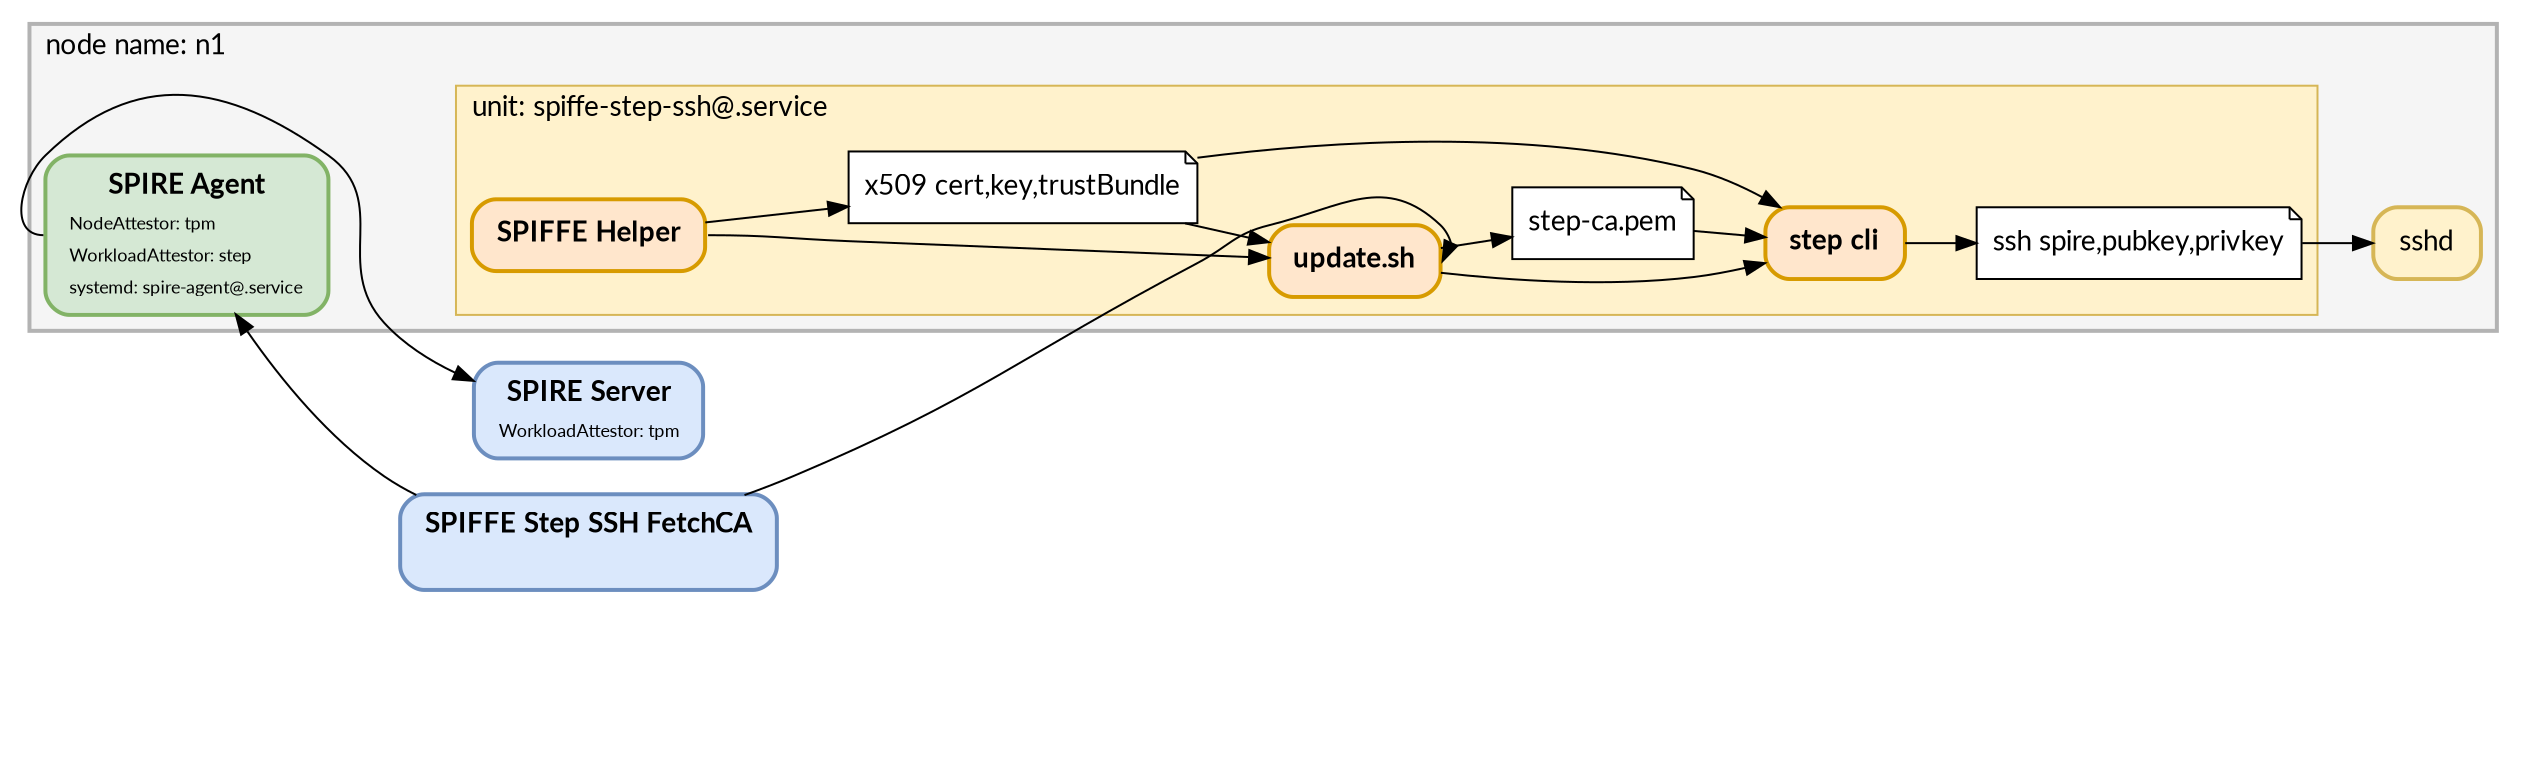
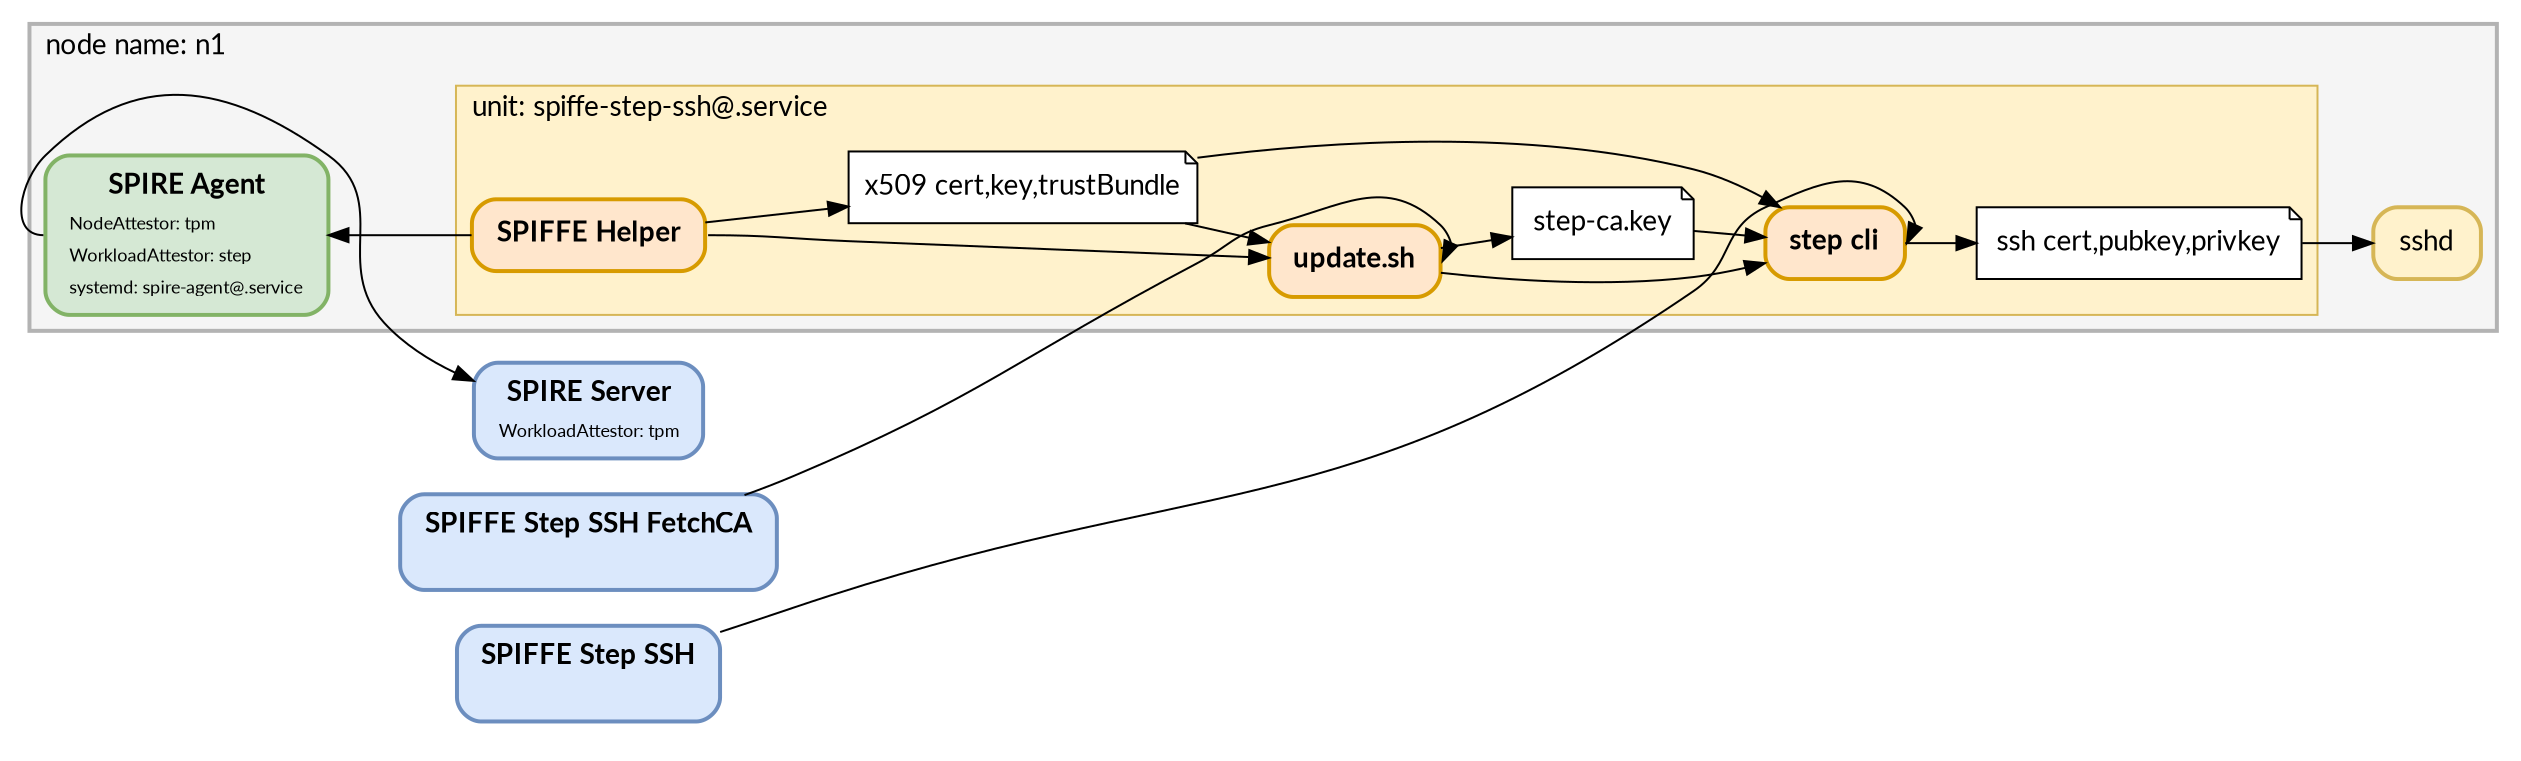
(1603, 223) -> (1603, 223)
(2139, 243) -> (2139, 243)
(322, 423) -> (410, 235)
none -> (589, 674)
